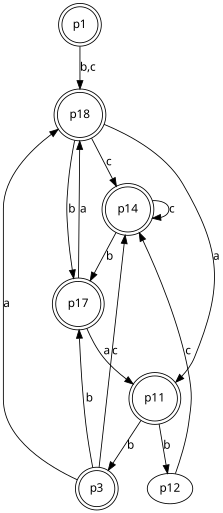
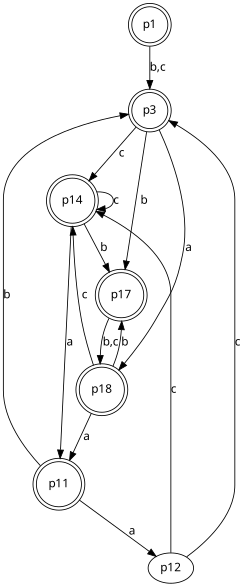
(80, 63) -> (150, 63)
(83, 209) -> (111, 342)
none -> (235, 337)
(103, 357) -> (66, 338)
(167, 446) -> (132, 531)
